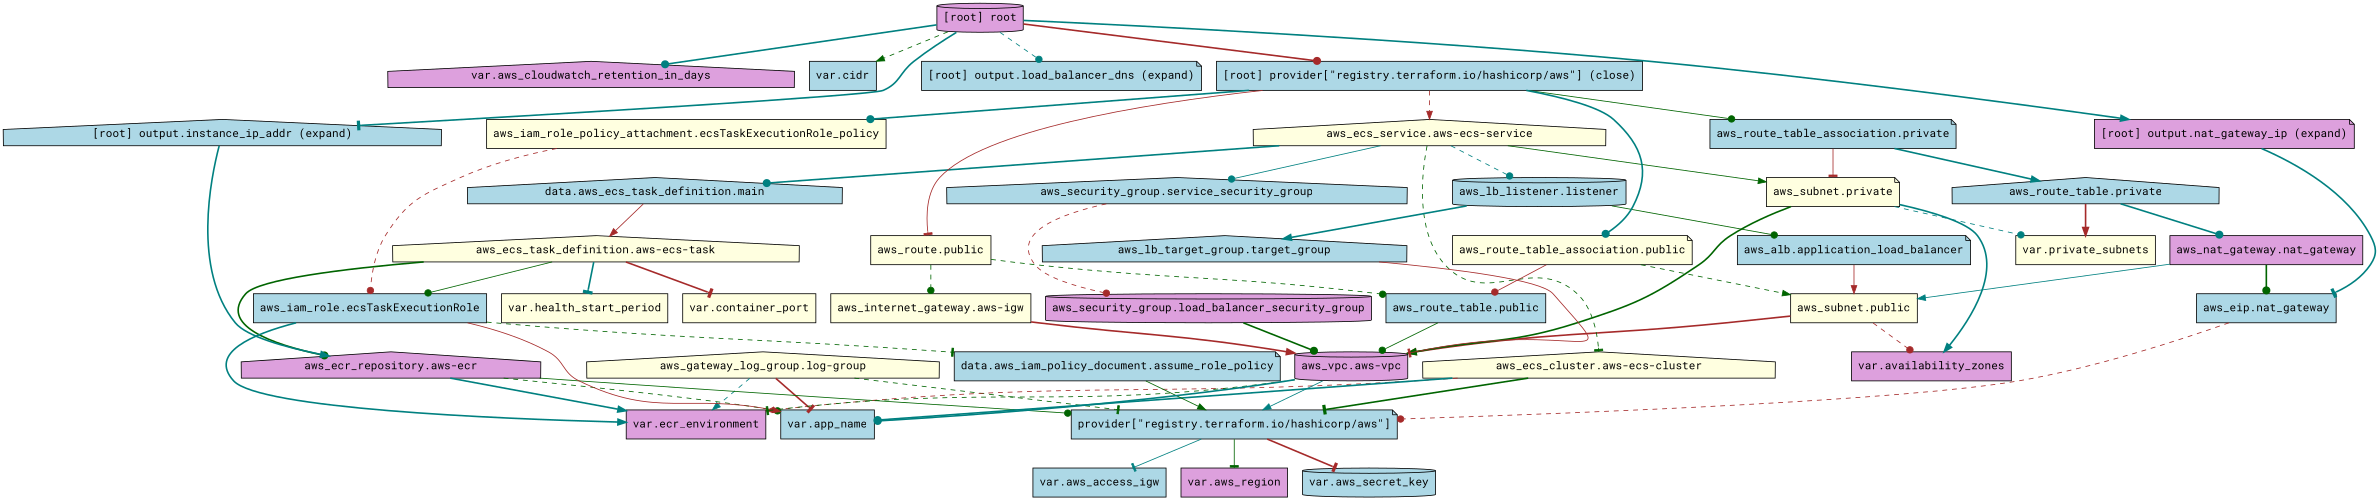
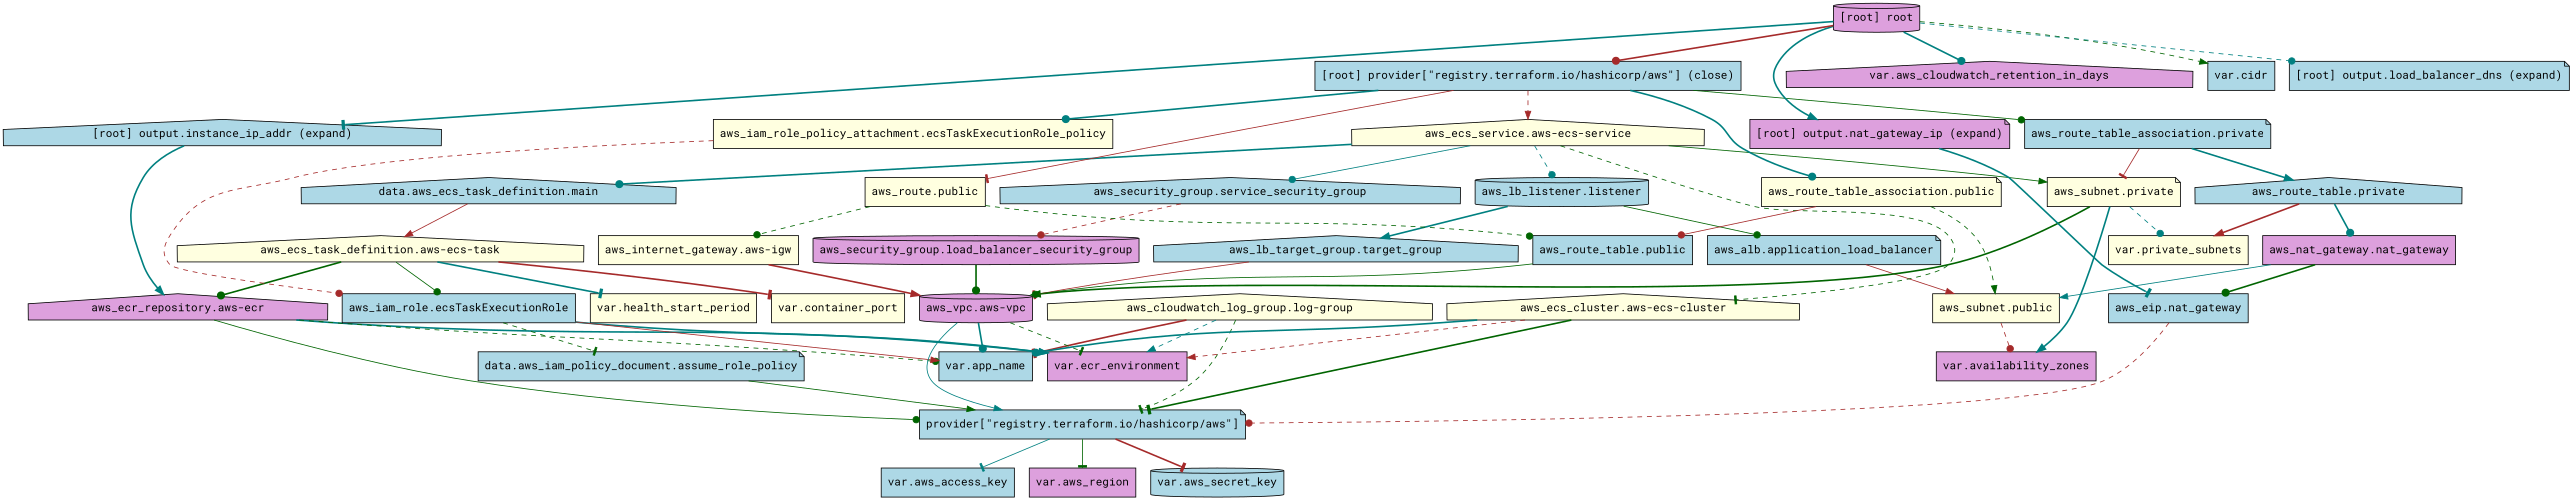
(1603, 333) -> none
(763, 366) -> (1240, 308)
(1099, 483) -> (948, 483)
